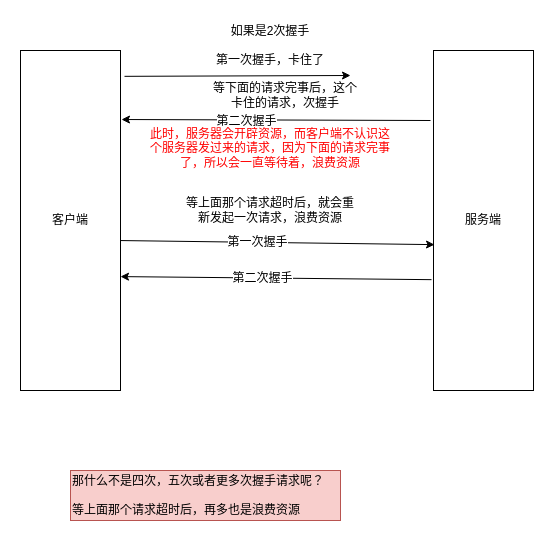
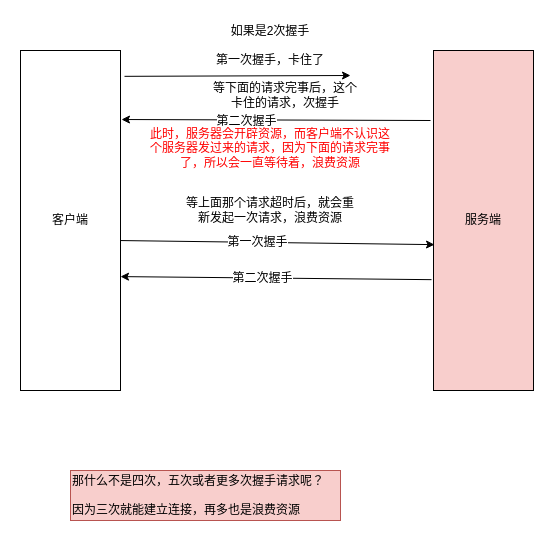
(484, 221) -> (484, 221)
(199, 496) -> (199, 496)
